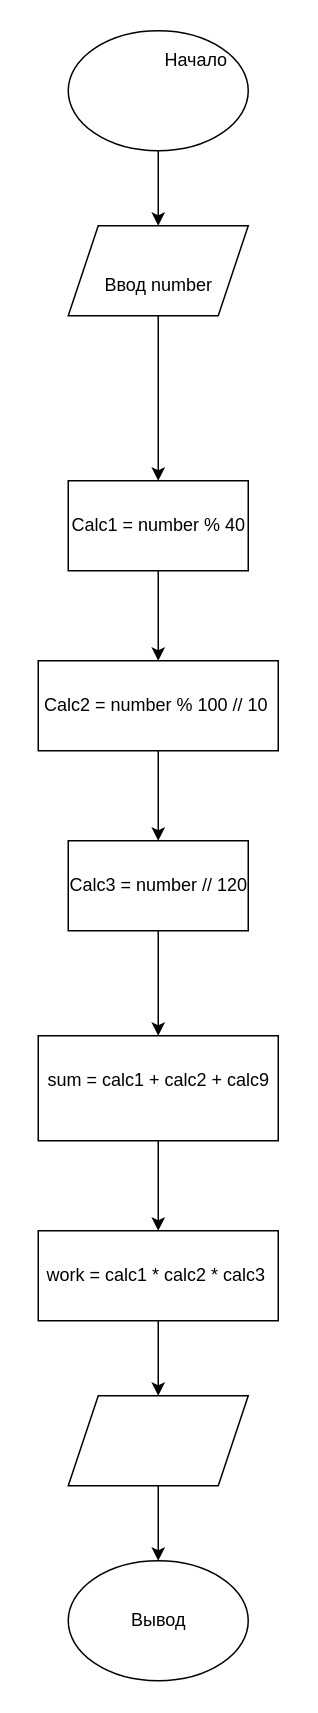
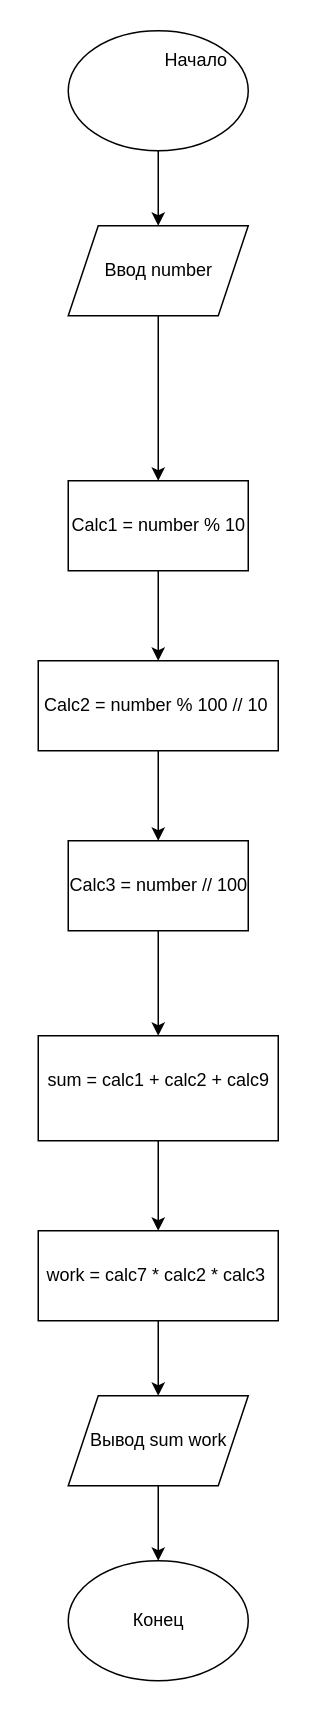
(158, 286) -> (158, 271)
(159, 526) -> (159, 526)
(159, 886) -> (159, 886)
(159, 1276) -> (159, 1276)
none -> (158, 1441)
(159, 1621) -> (159, 1621)
